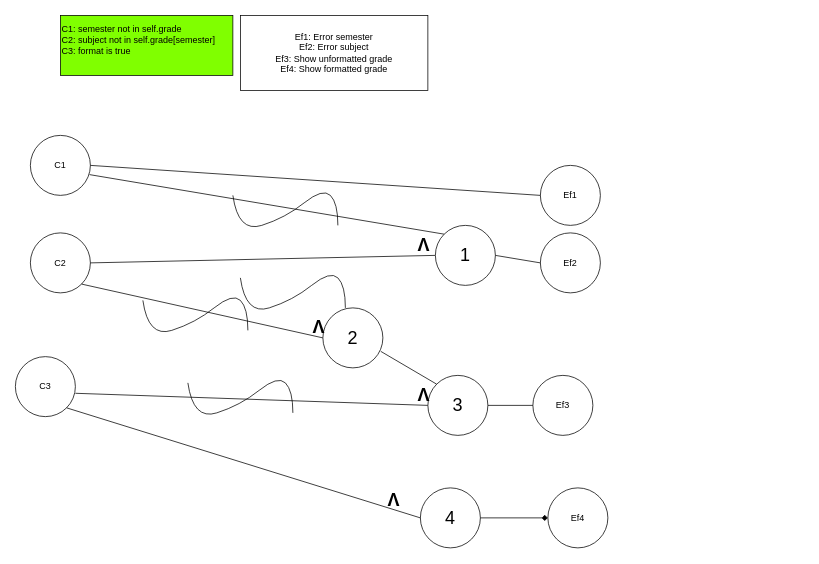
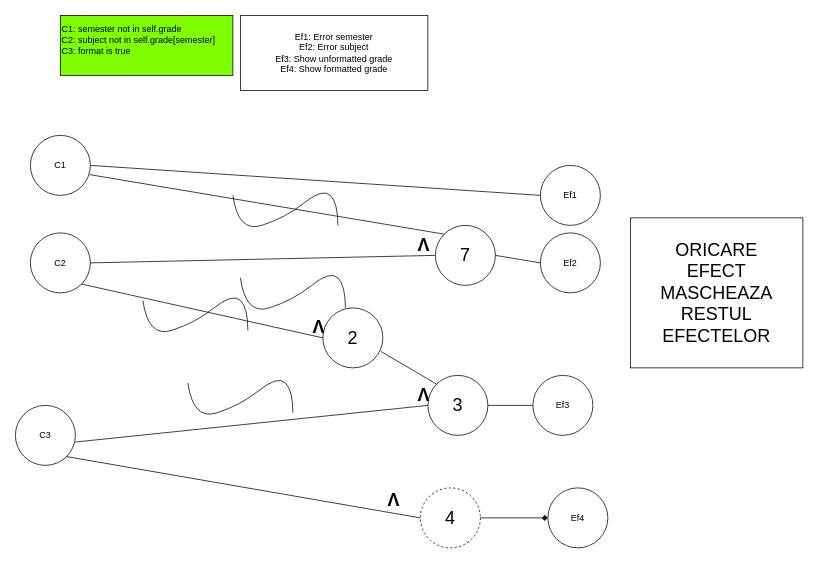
(465, 255) -> (465, 255)
none -> (717, 293)
(45, 387) -> (45, 435)
(450, 518) -> (450, 518)
